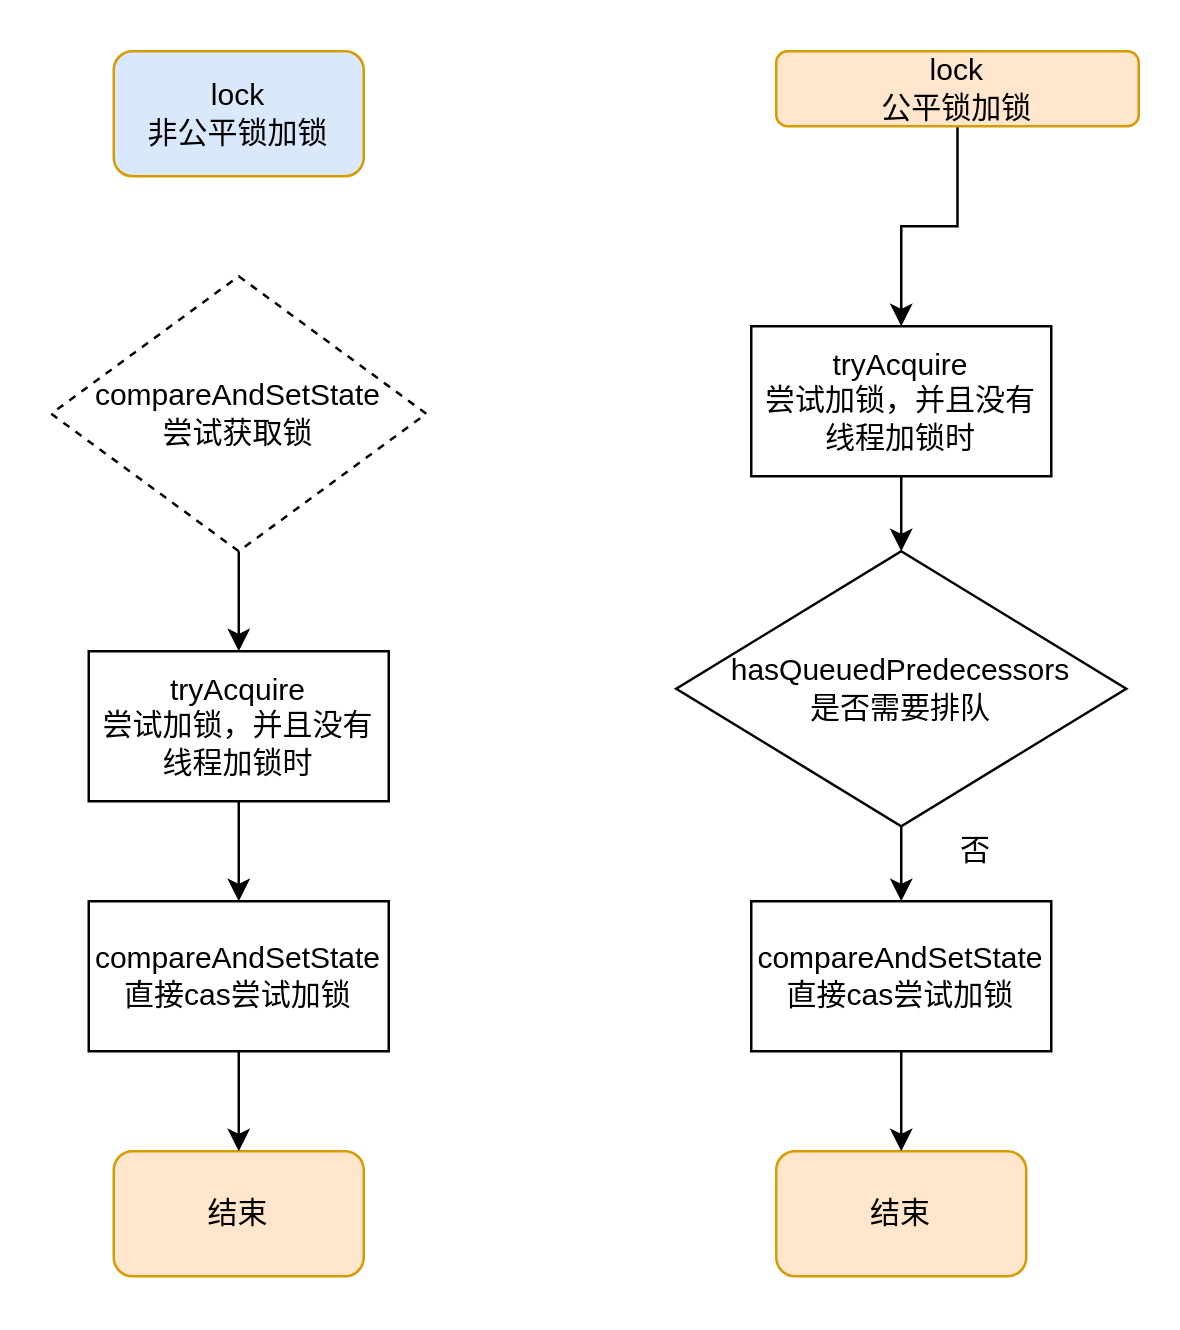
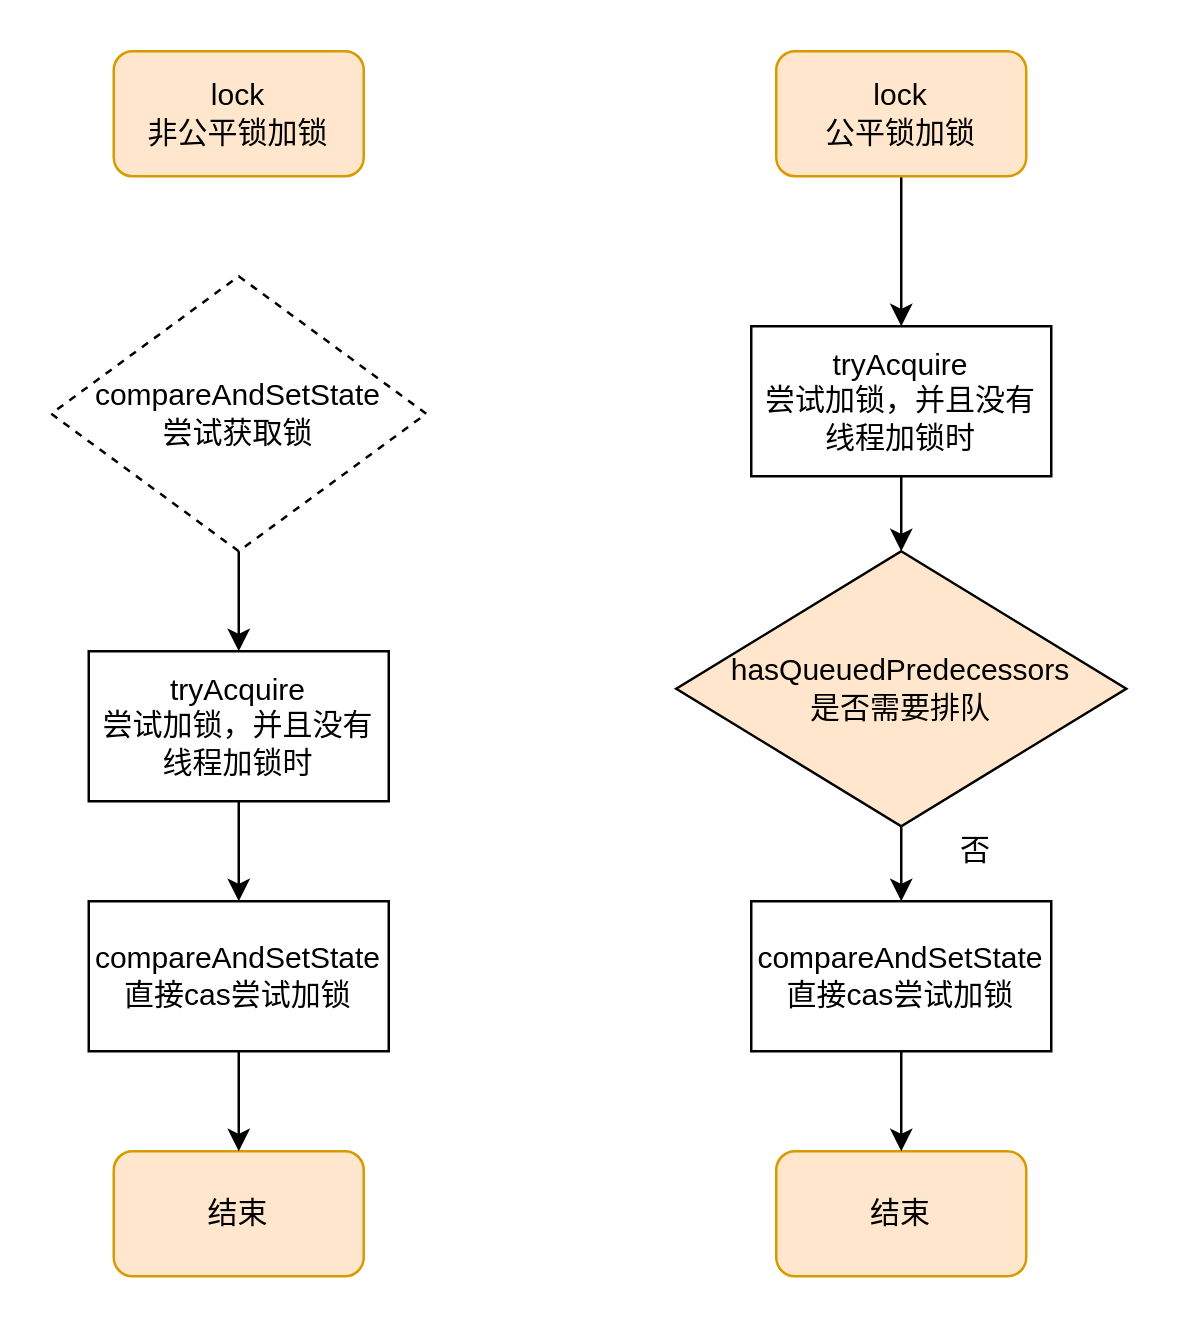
(958, 89) -> (901, 114)
(239, 114) -> (239, 114)
(901, 689) -> (901, 689)
